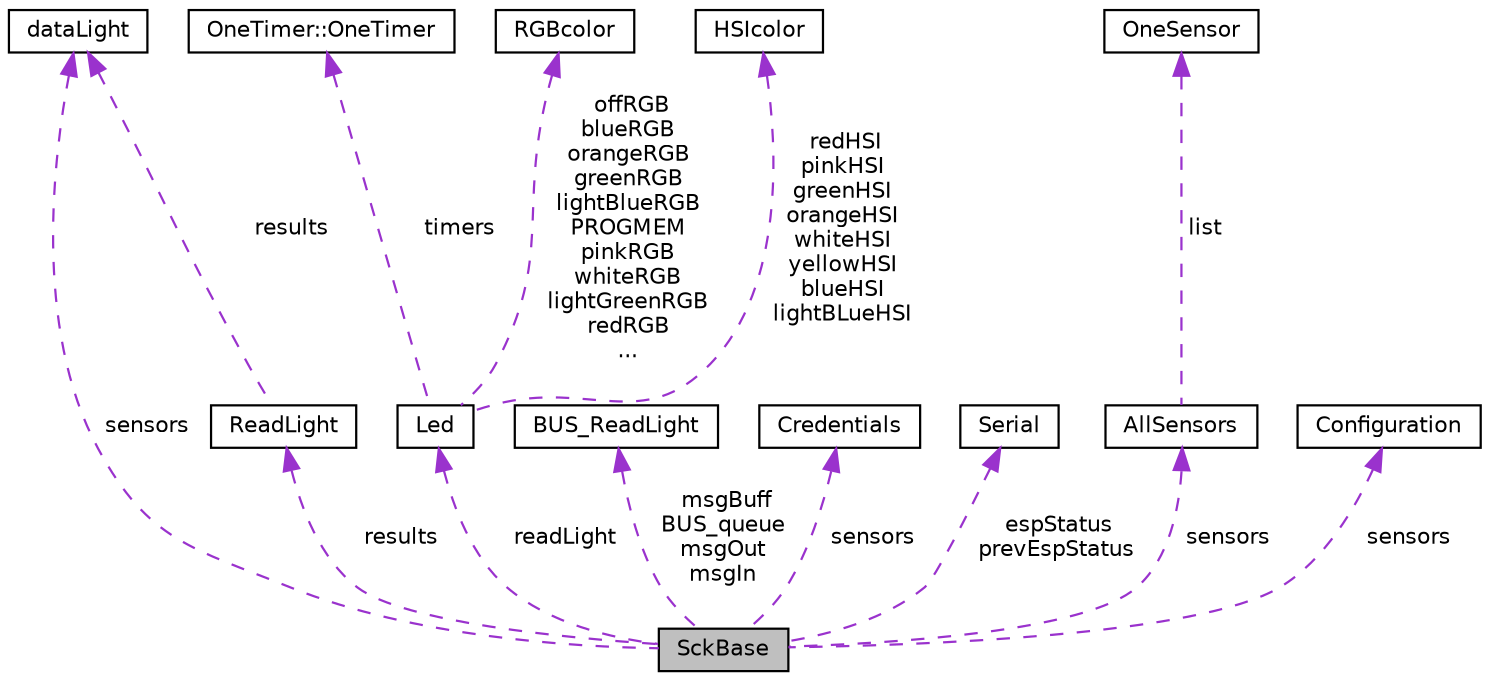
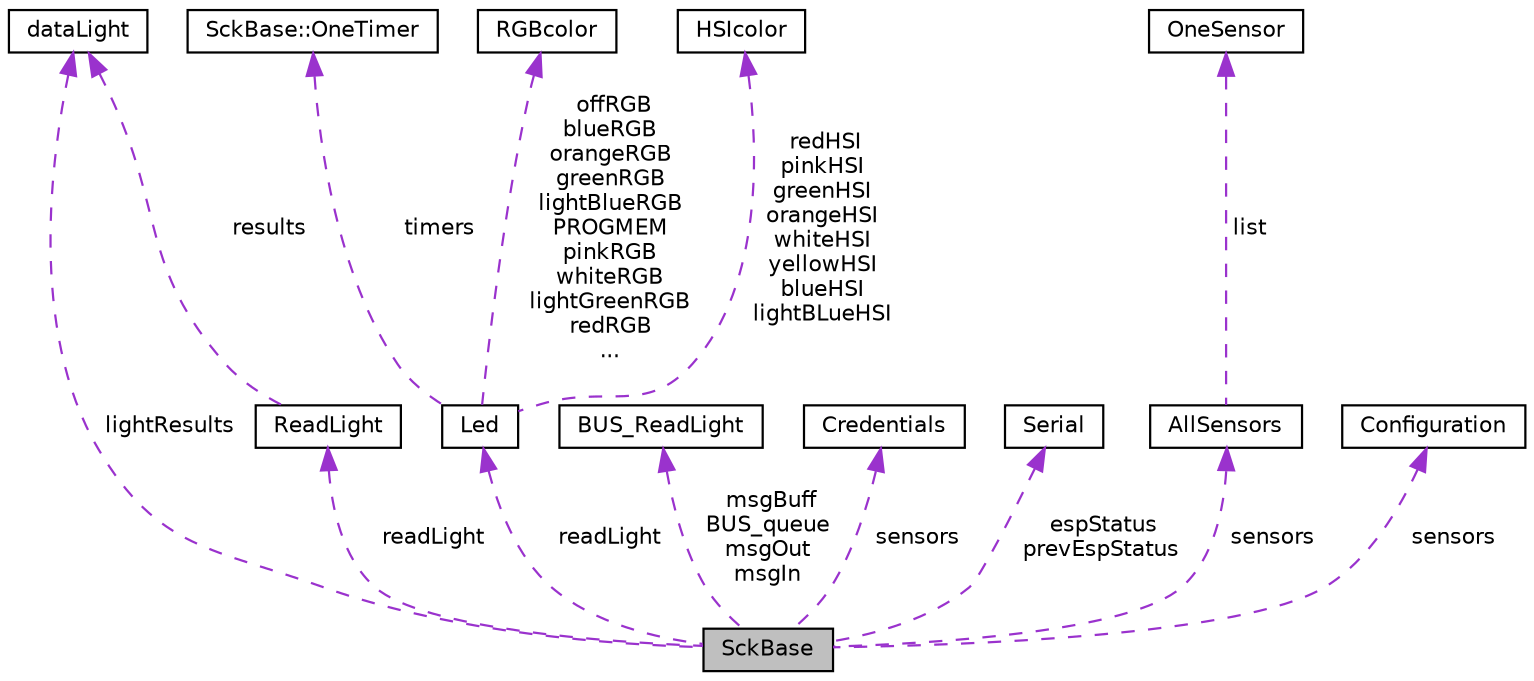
(322, 31) -> (313, 31)
(144, 427) -> (166, 427)
(399, 538) -> (430, 538)
